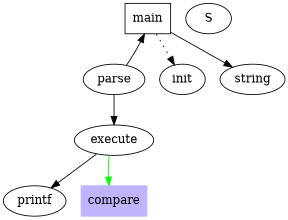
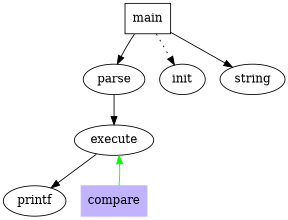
(209, 19) -> none
(134, 54) -> (128, 45)
(108, 166) -> (120, 175)
